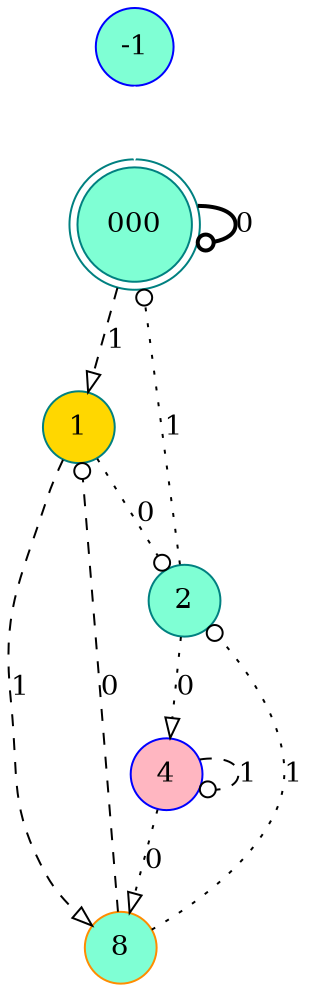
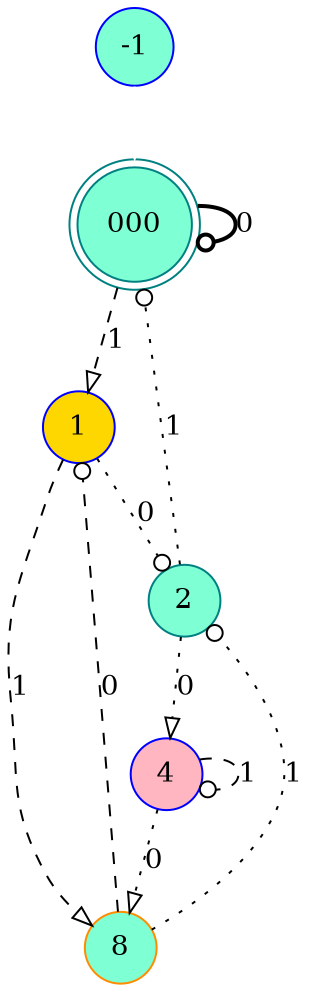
(79, 427) -> (79, 427)
